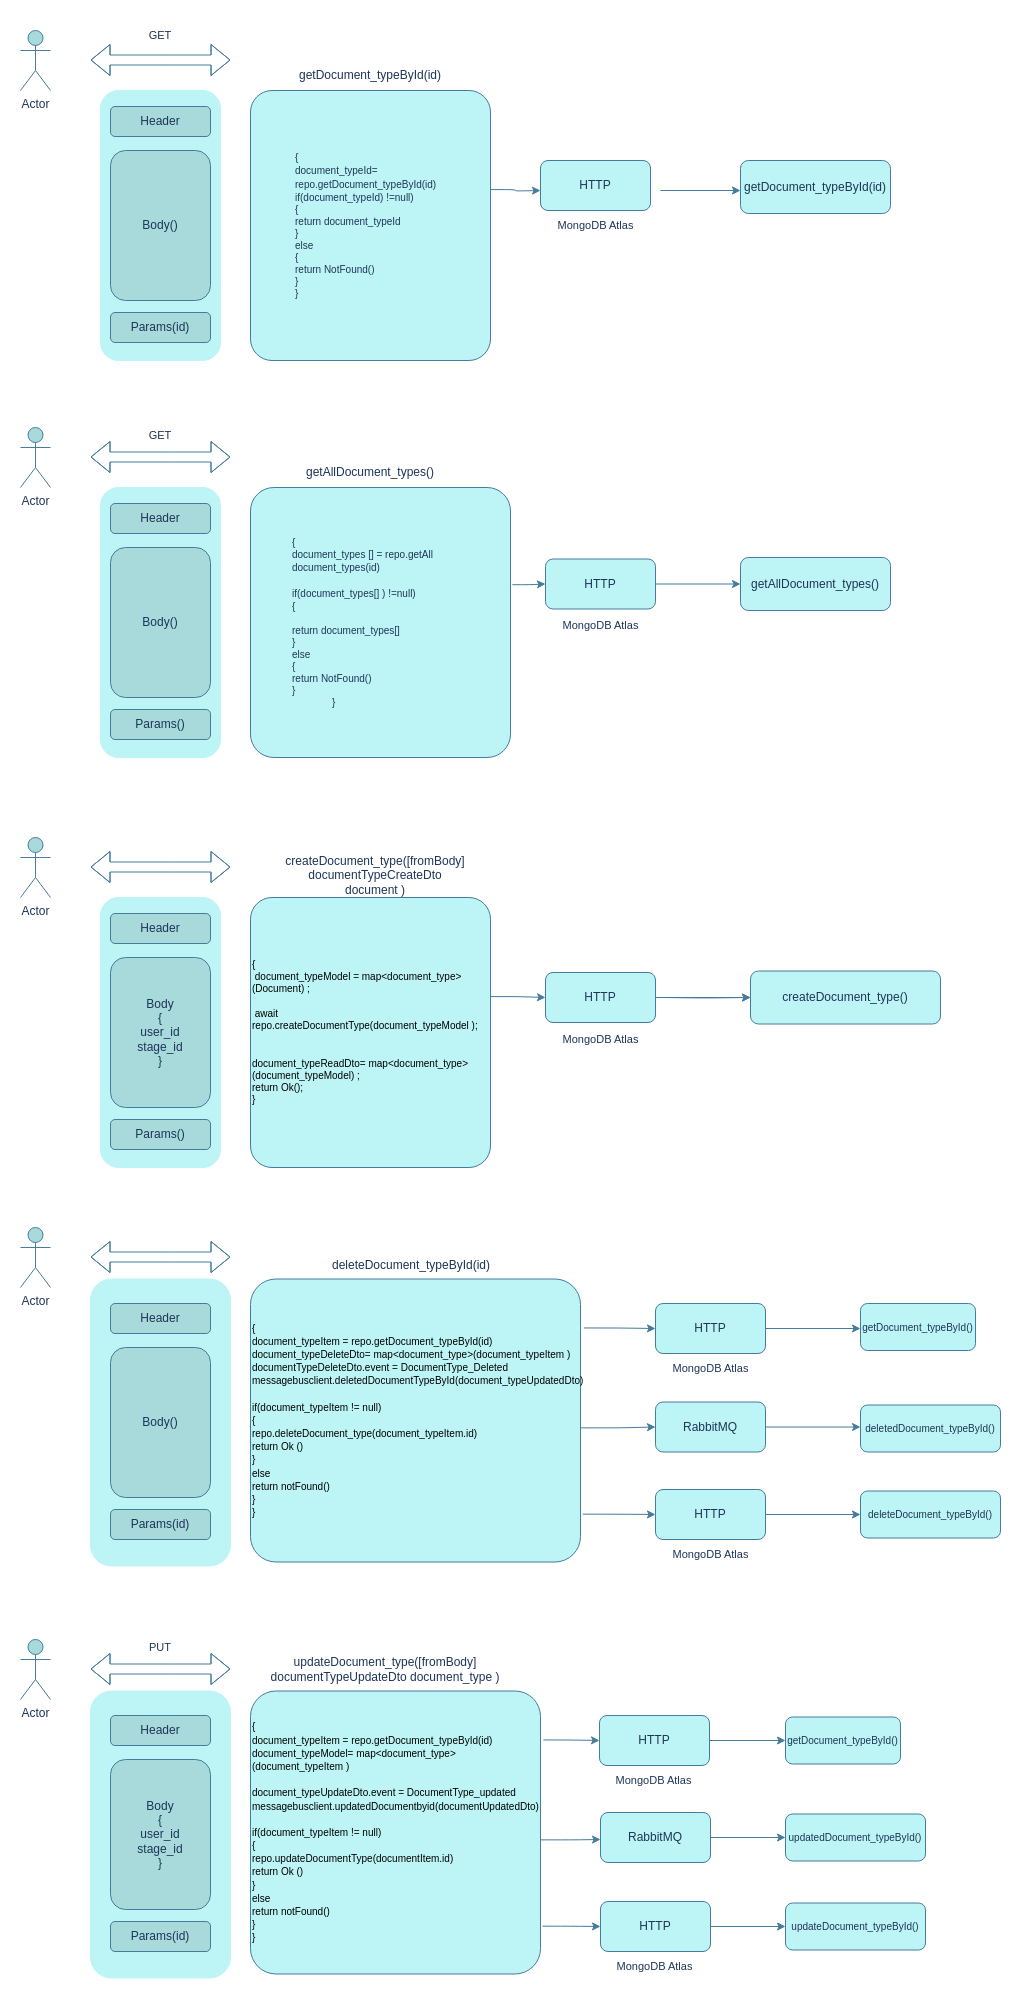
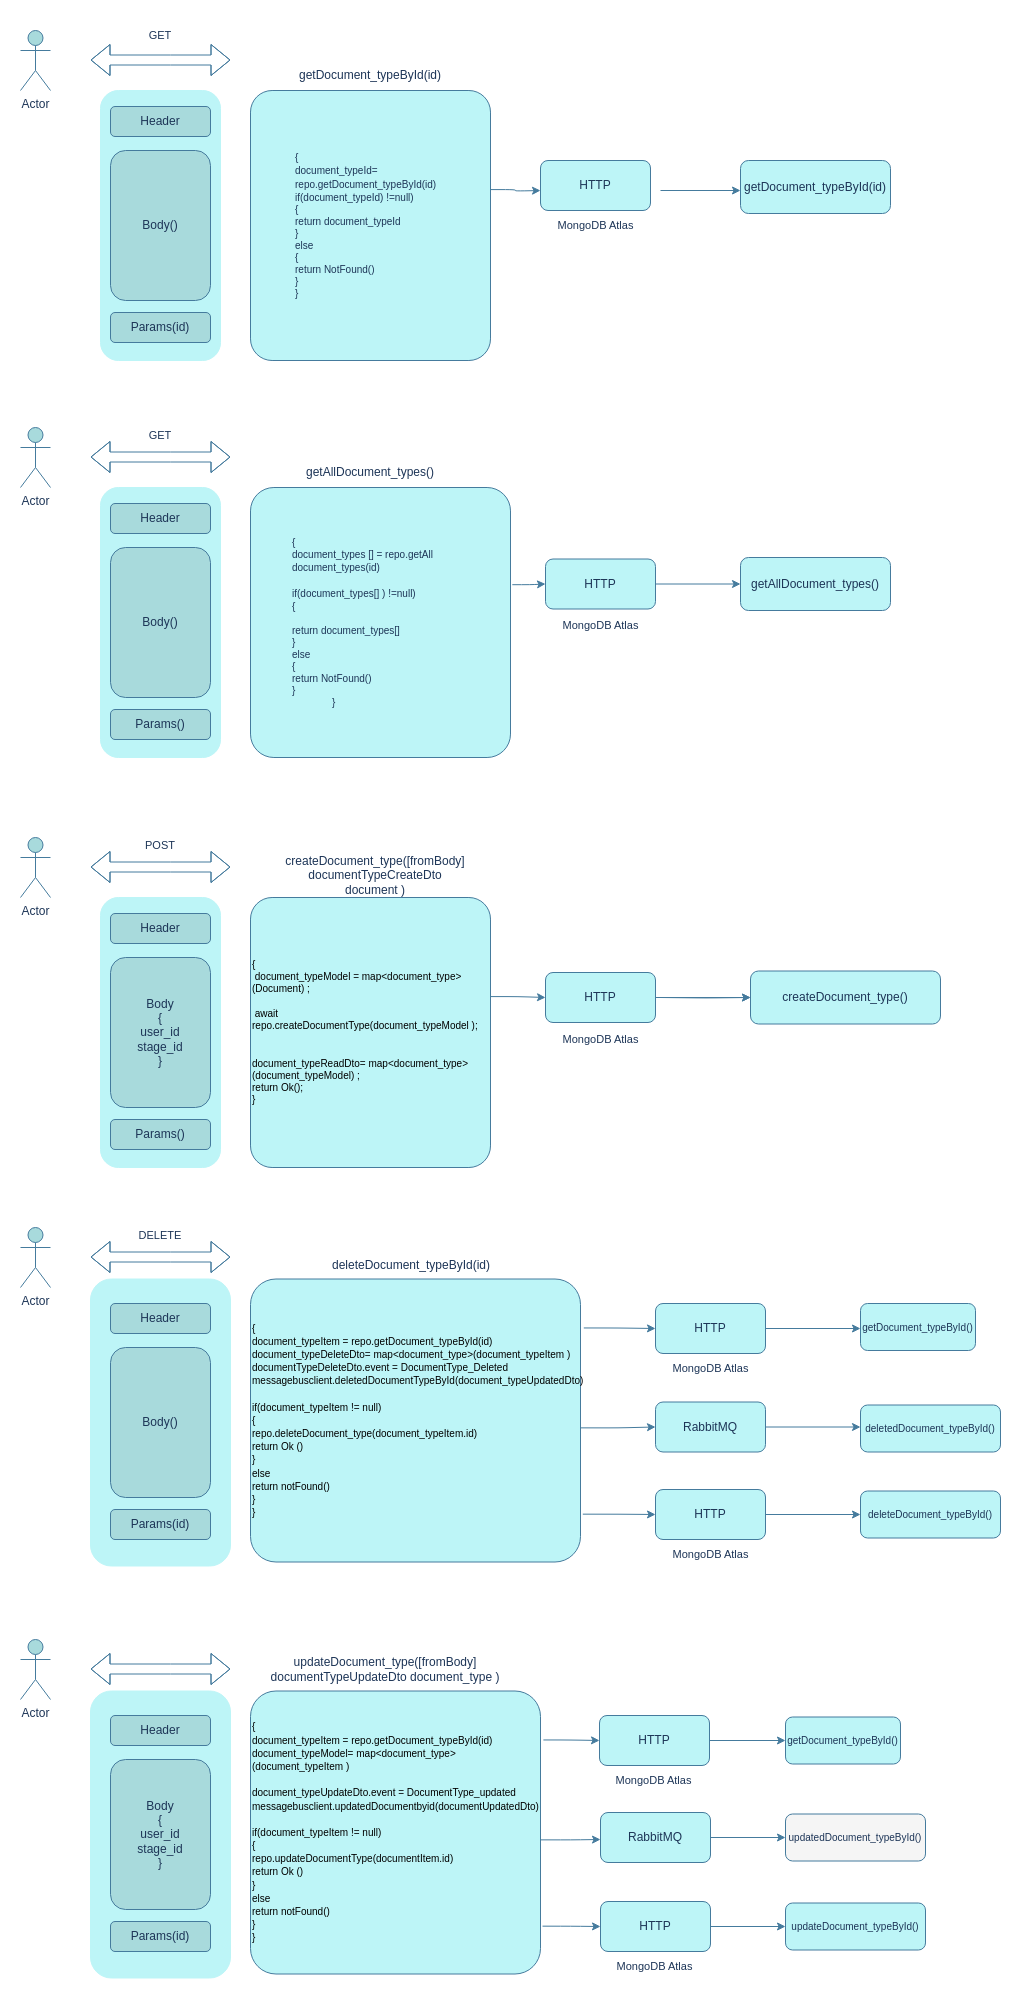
none -> (161, 846)
none -> (161, 1236)
(161, 1648) -> none
(856, 1838) -> (856, 1838)
